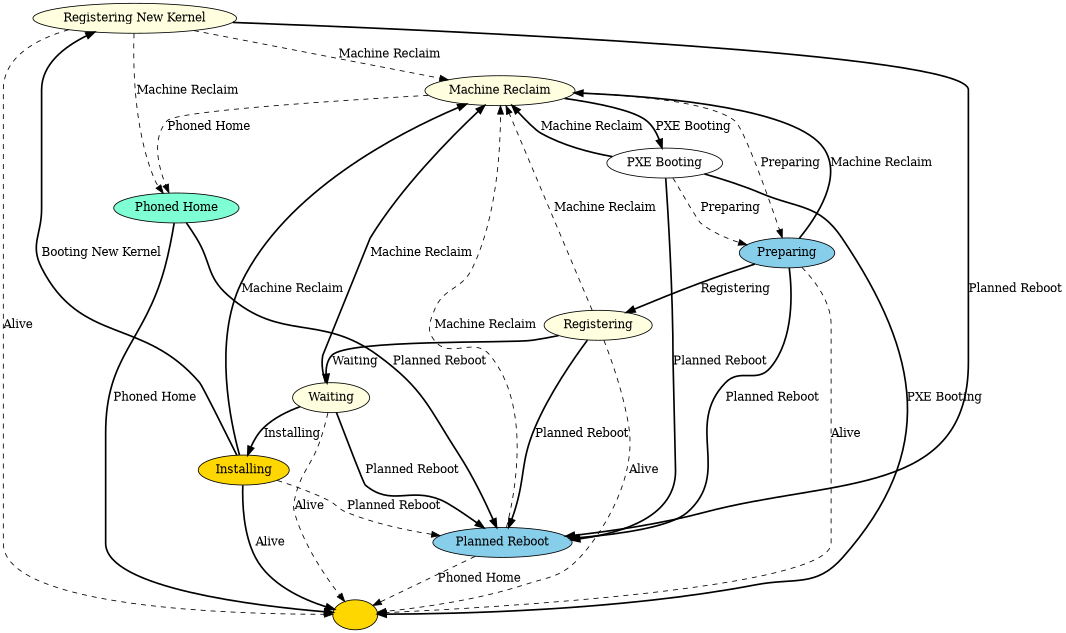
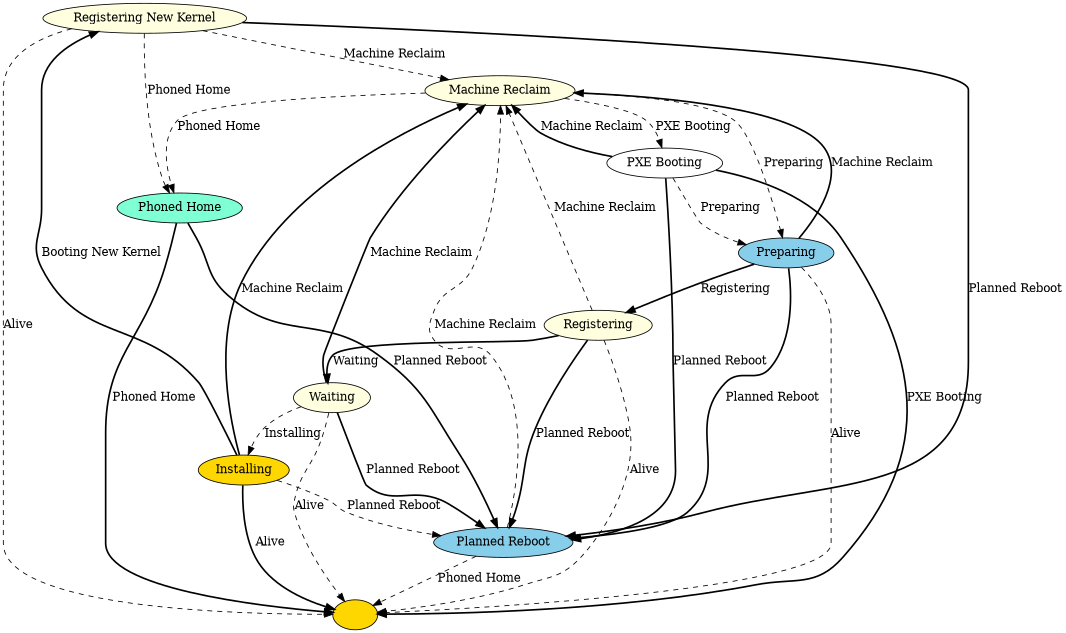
(188, 91) -> (189, 91)
(618, 109) -> (618, 109)
(271, 422) -> (272, 422)
